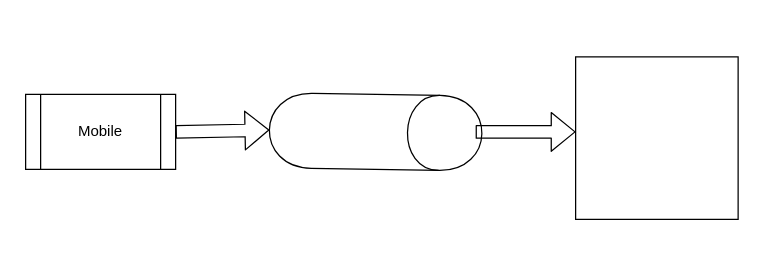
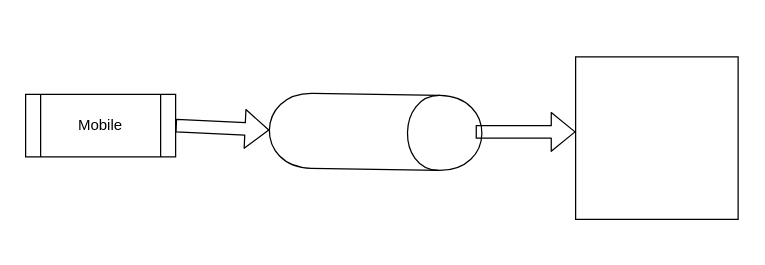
(101, 132) -> (101, 126)
